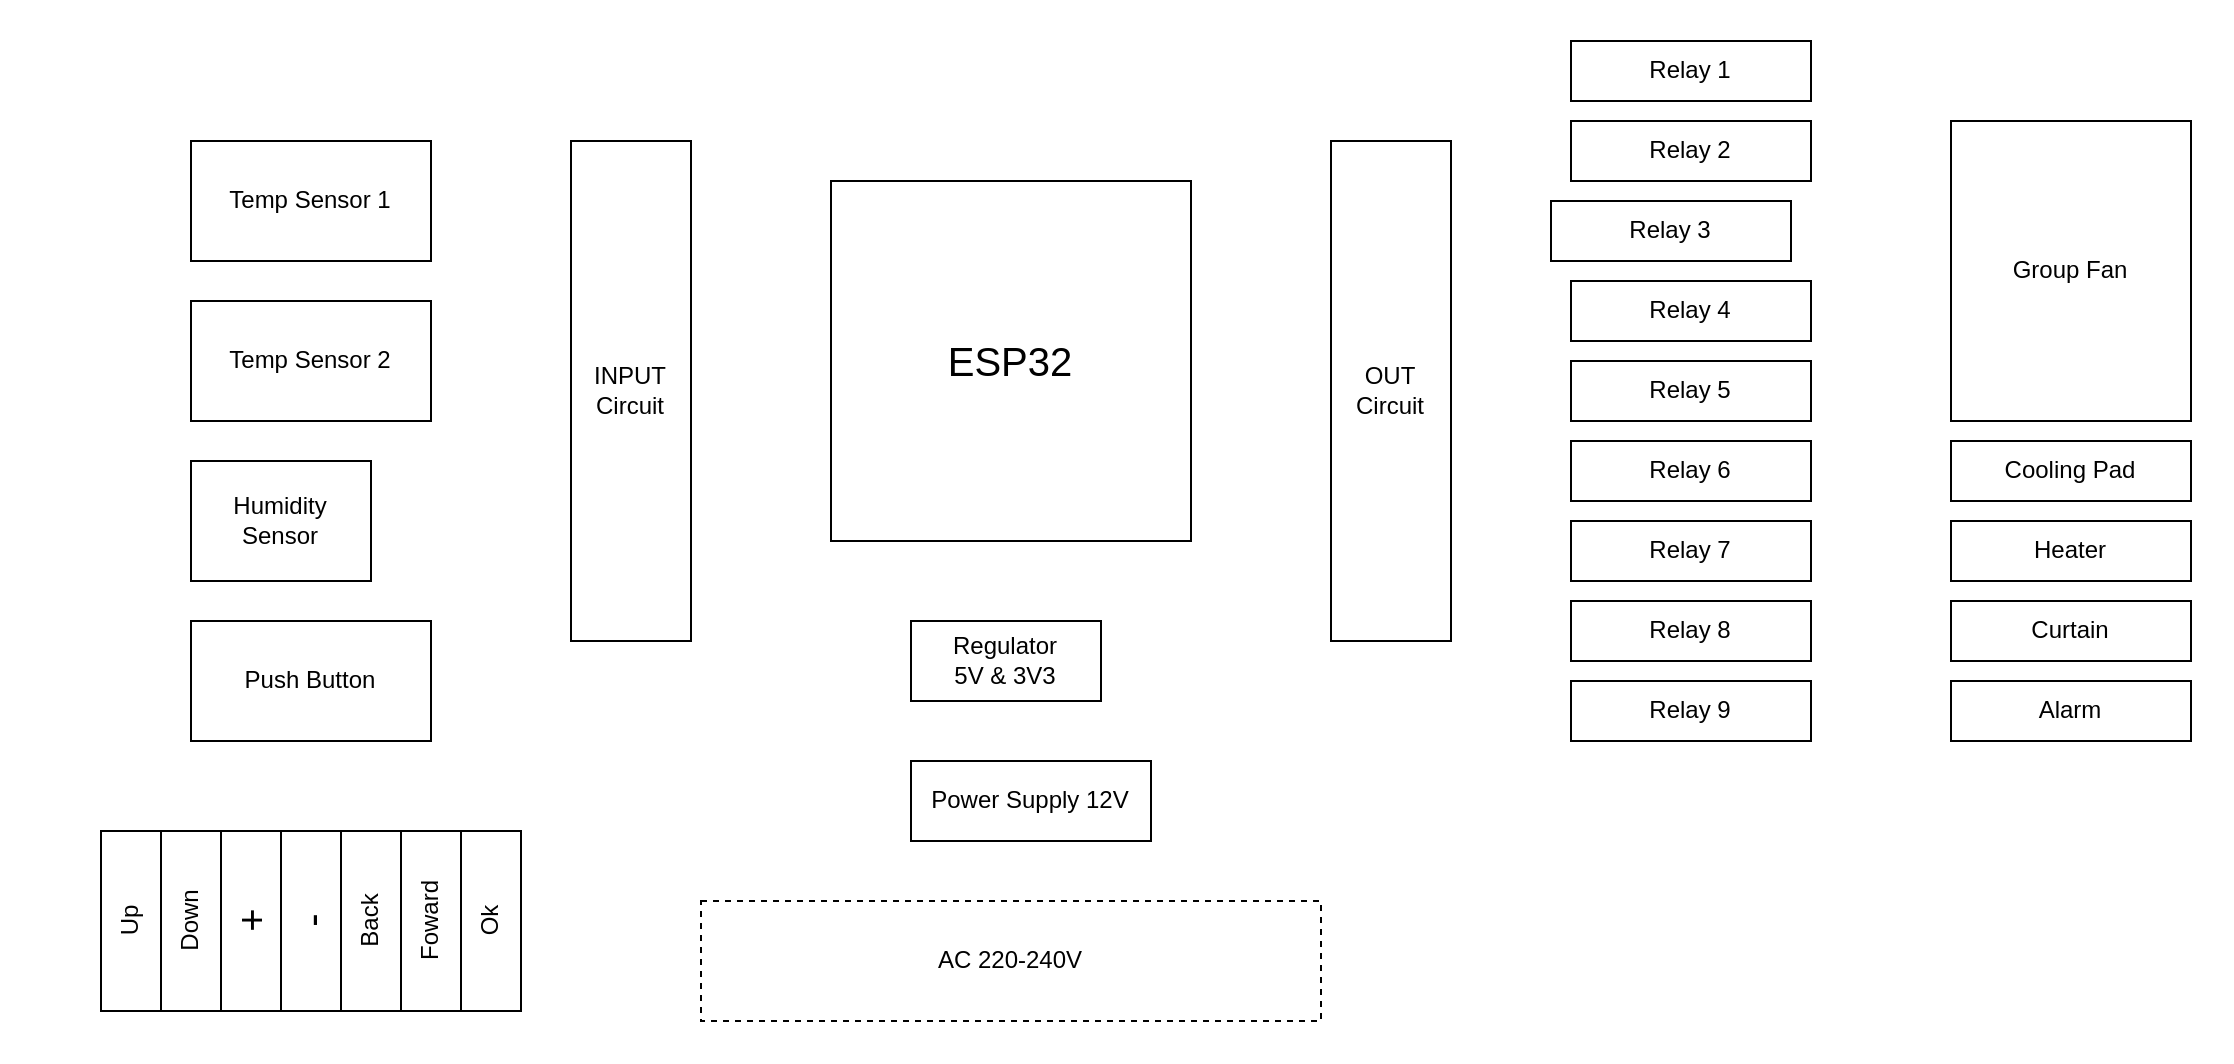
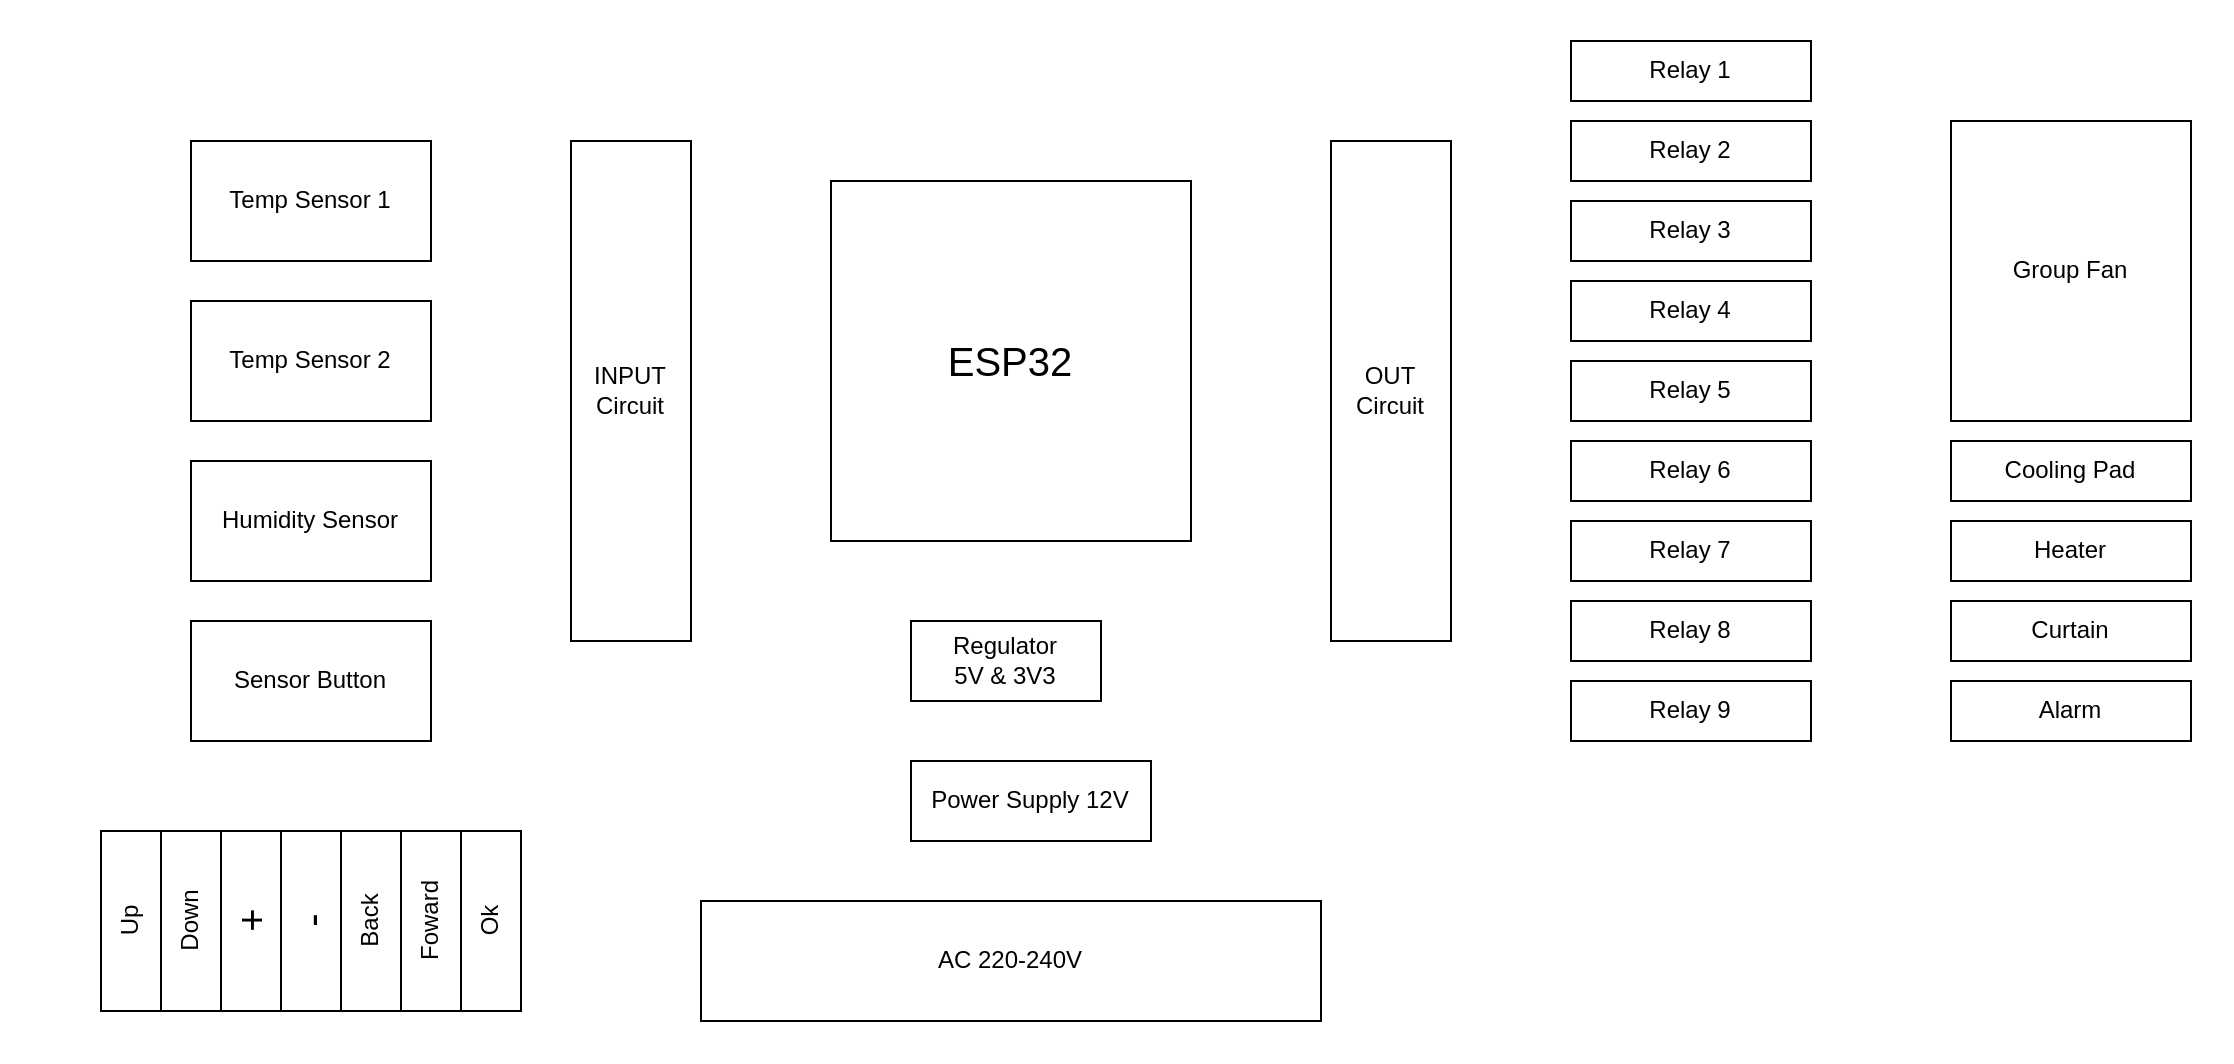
(1671, 231) -> (1691, 231)
(281, 521) -> (311, 521)
(311, 681) -> (311, 681)
(1011, 961) -> (1011, 961)
